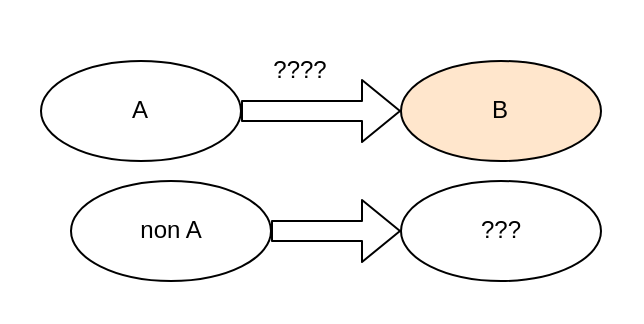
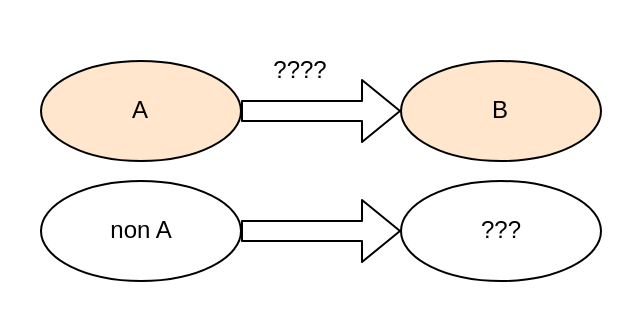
(141, 111) -> (141, 111)
(171, 231) -> (141, 231)
